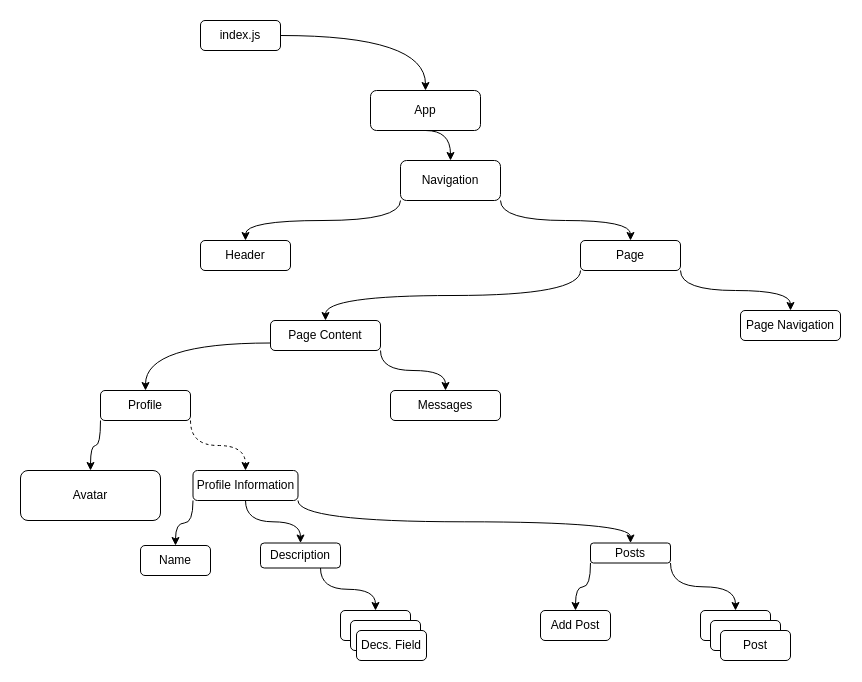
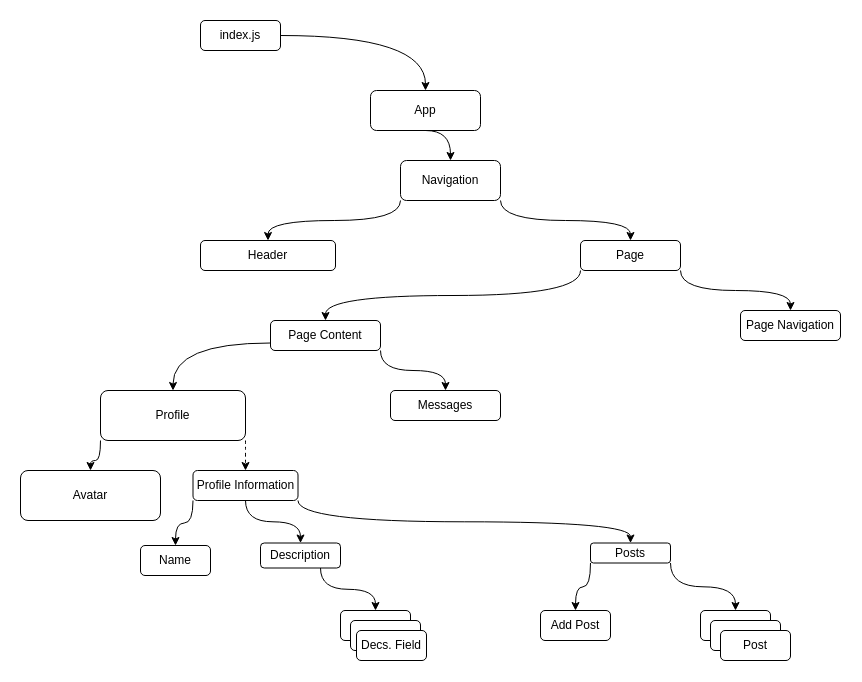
(246, 256) -> (268, 256)
(146, 406) -> (173, 416)
